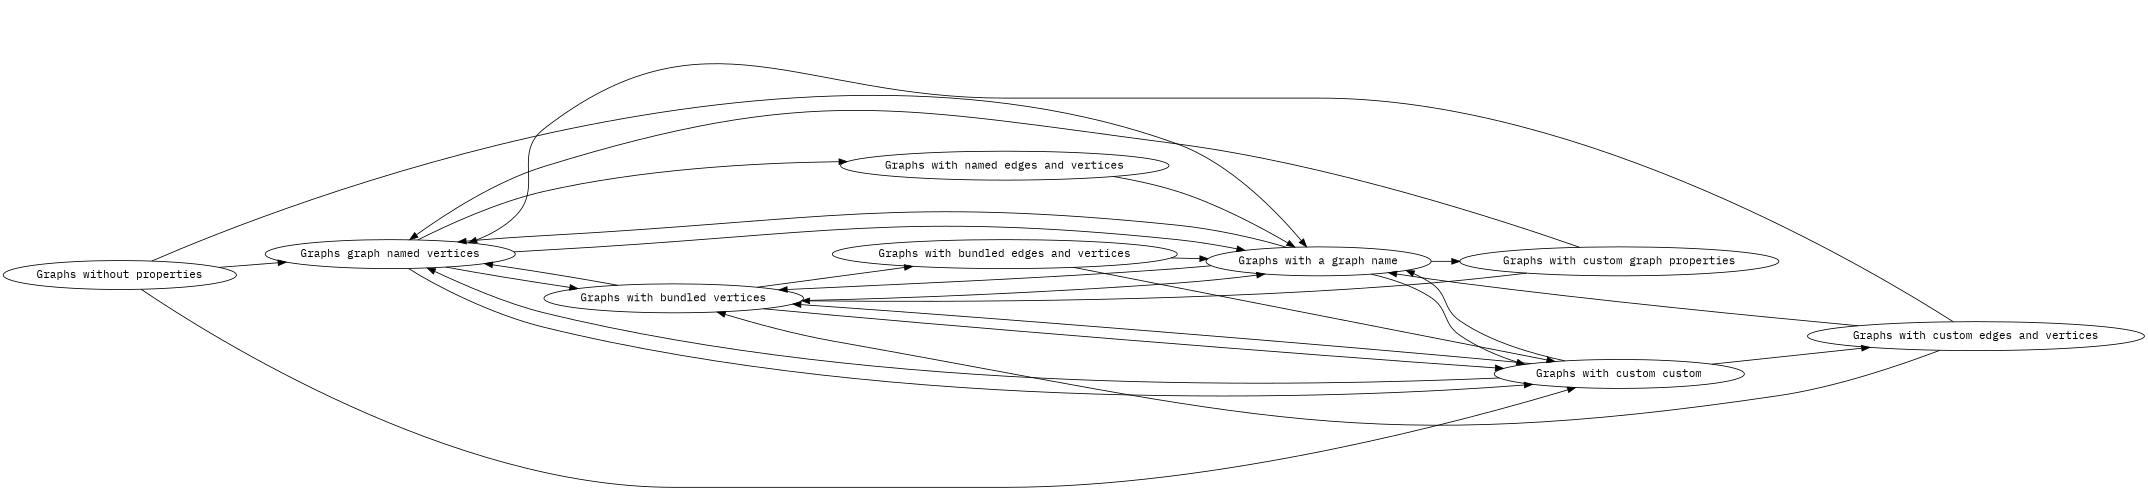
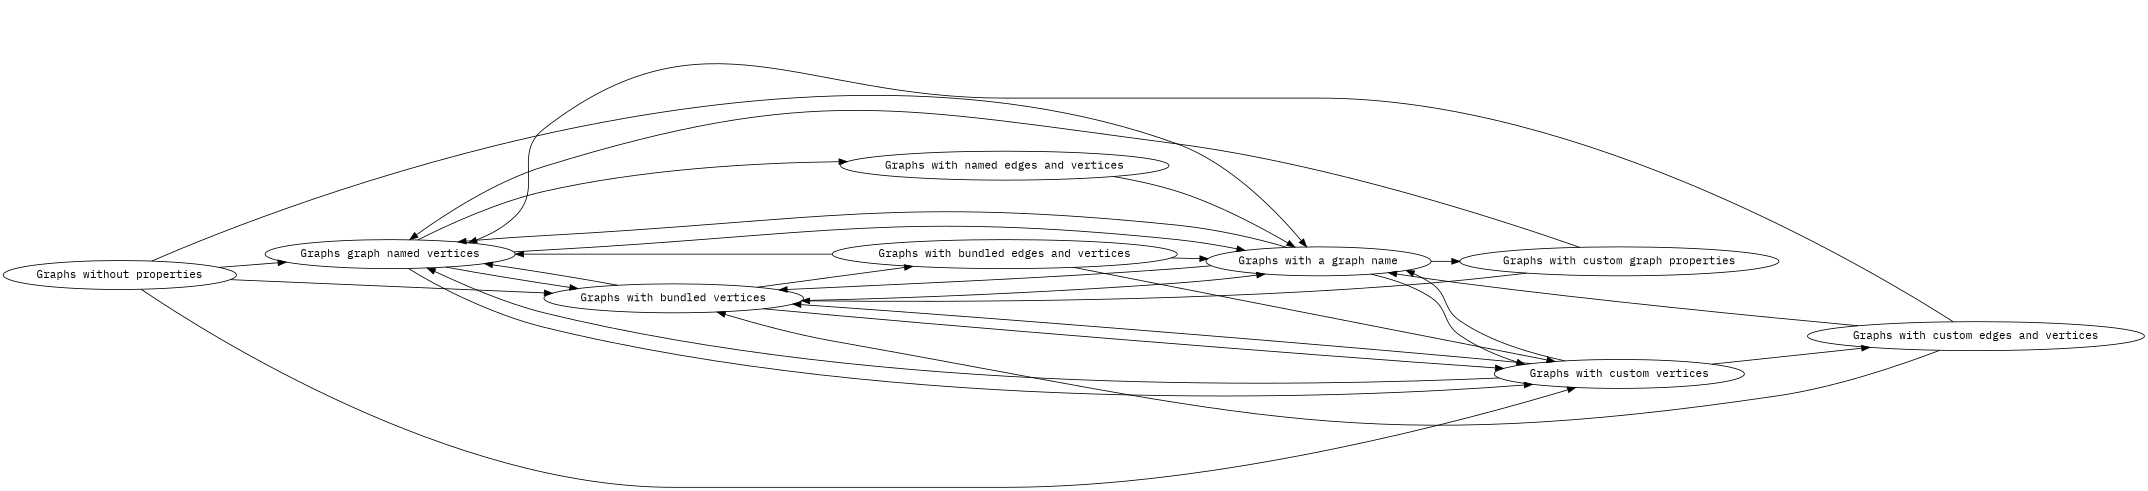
none -> (678, 254)
none -> (387, 286)
(1619, 374) -> (1619, 374)
